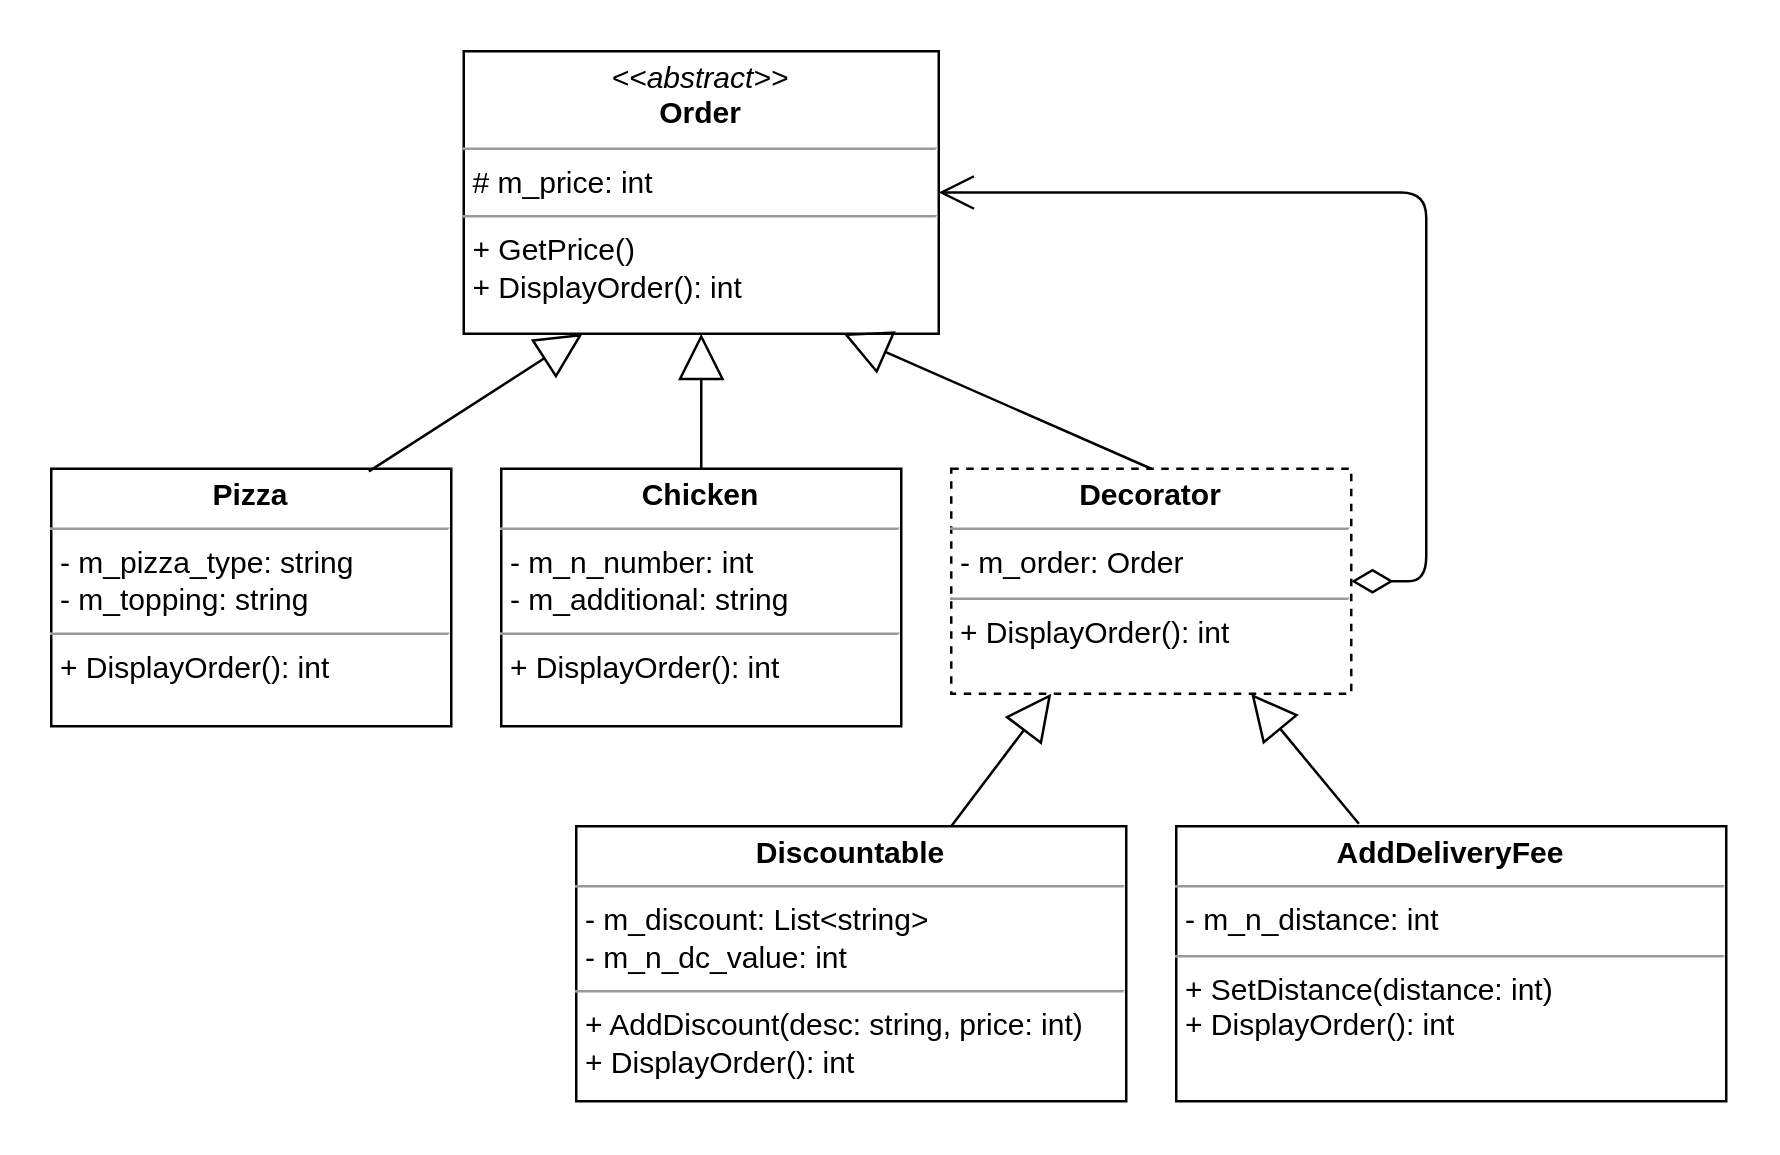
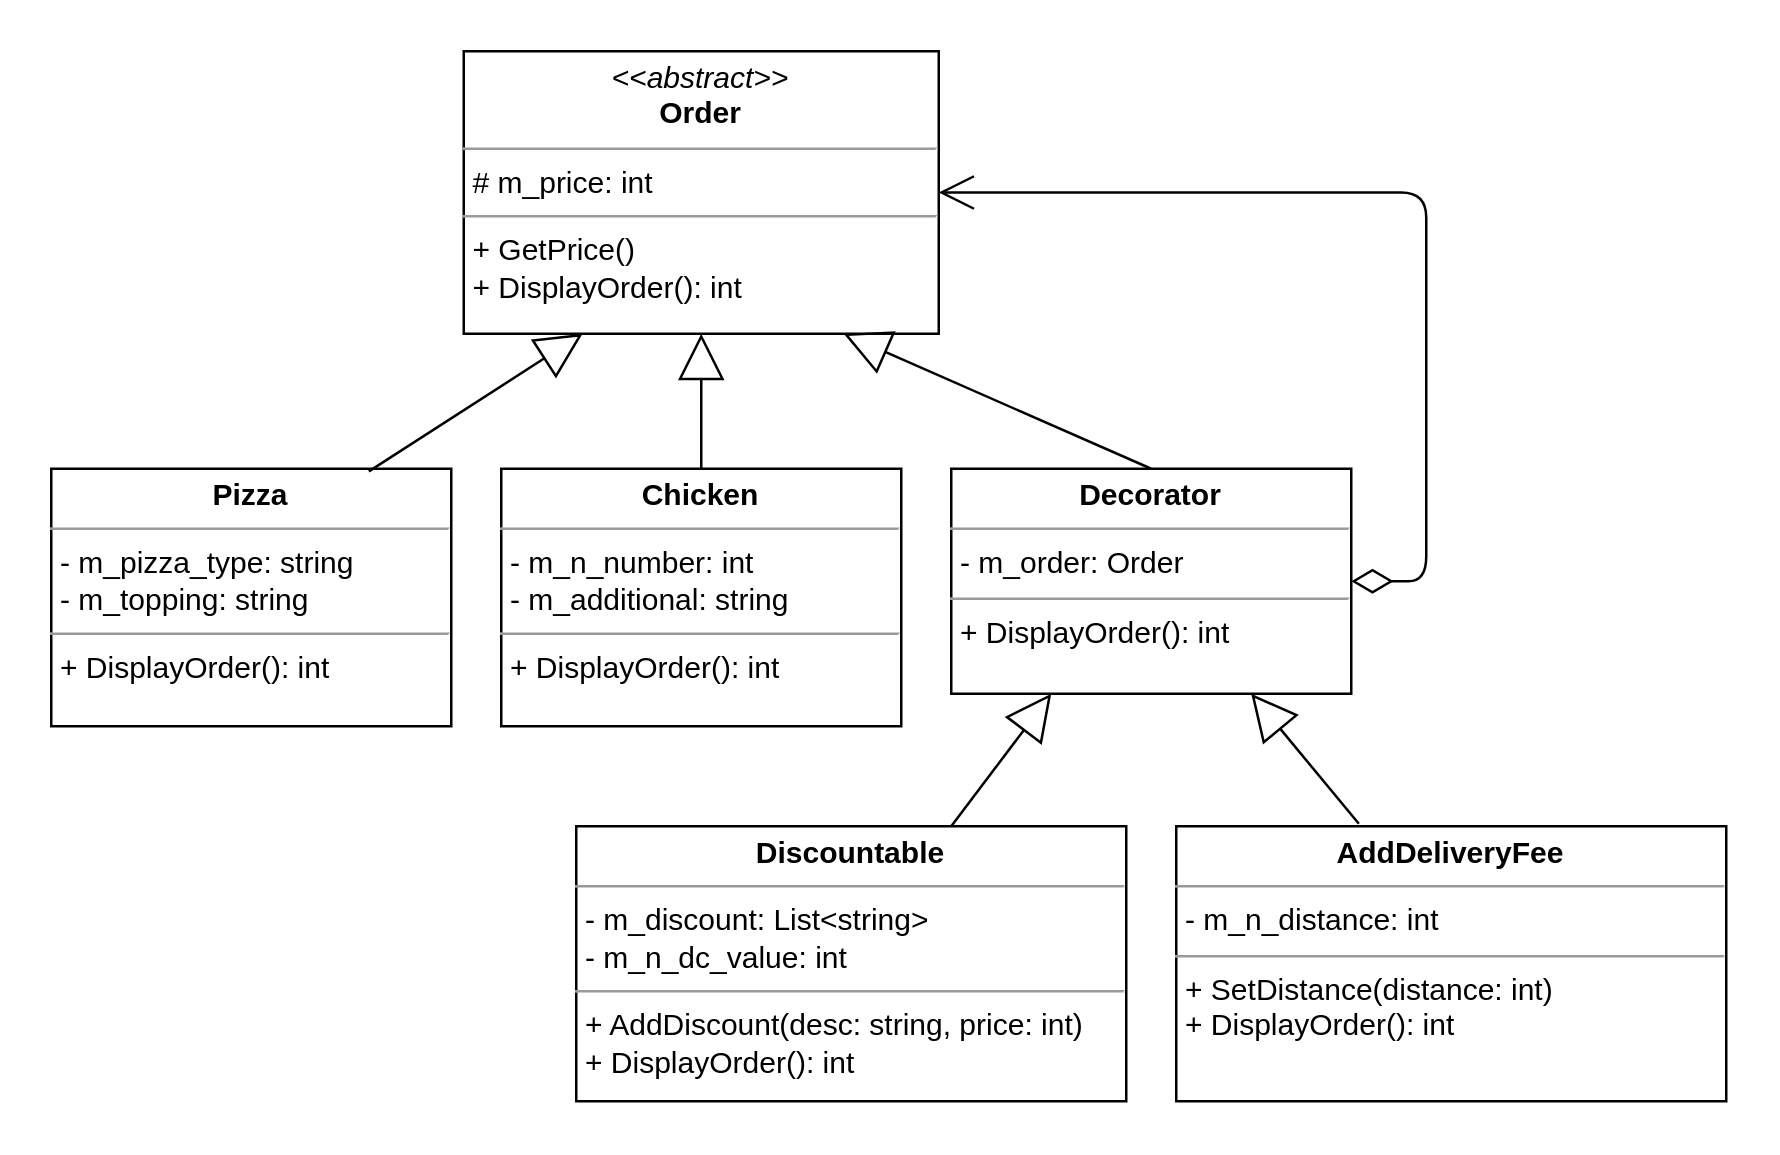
(1151, 581) -> (1151, 581)
